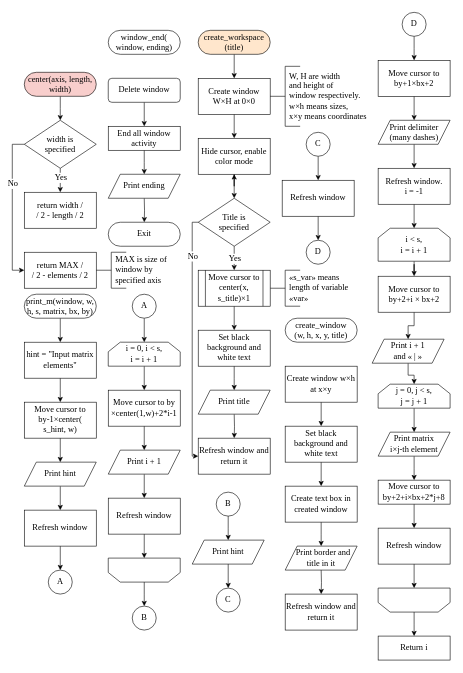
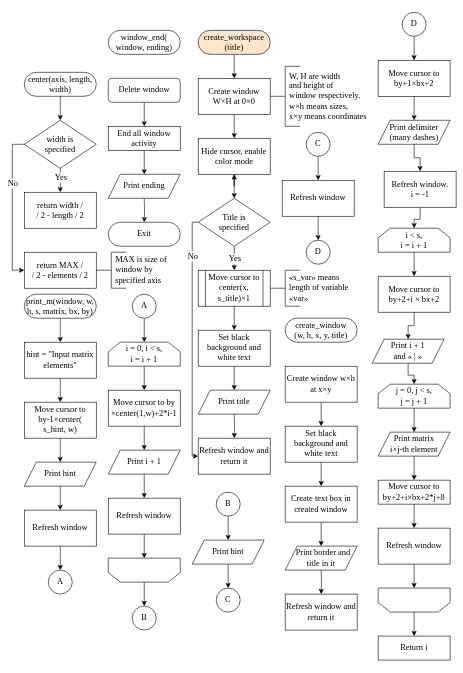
(60, 84) -> (60, 84)
(414, 186) -> (420, 189)
(414, 245) -> (414, 240)
